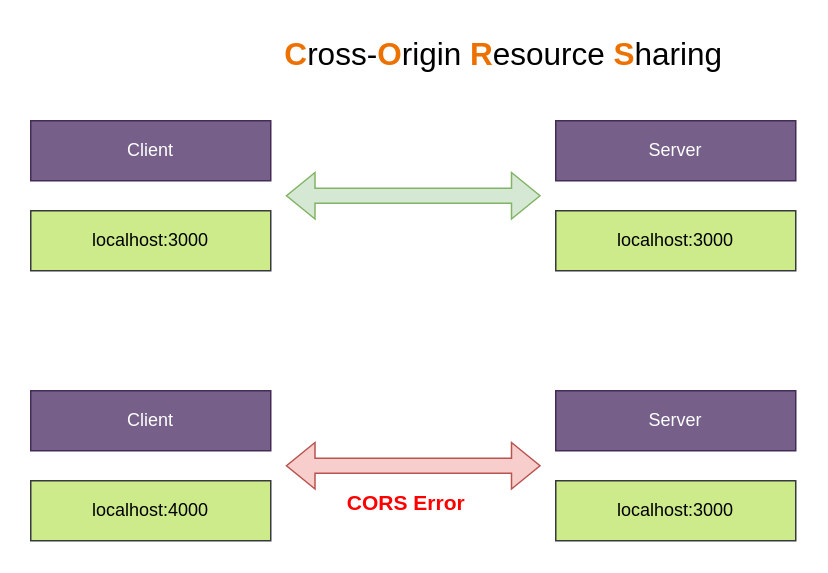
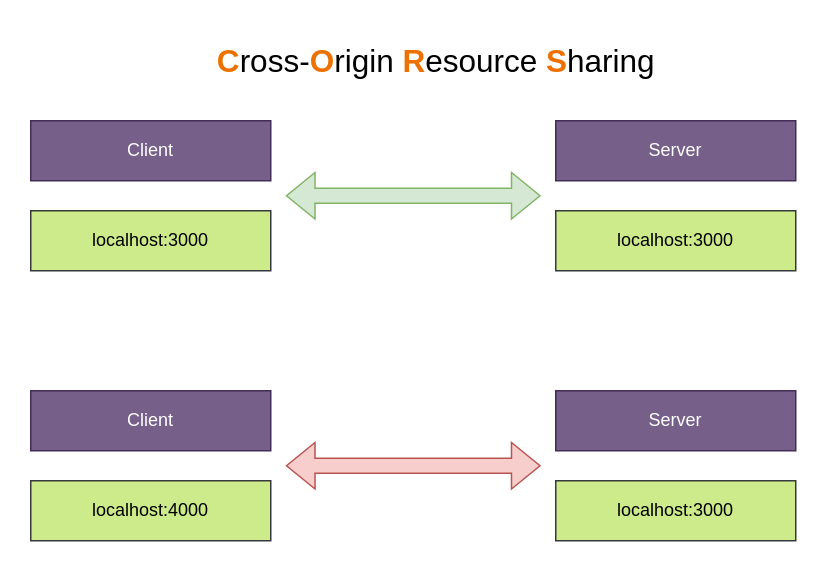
(503, 53) -> (436, 61)
(406, 503) -> none
